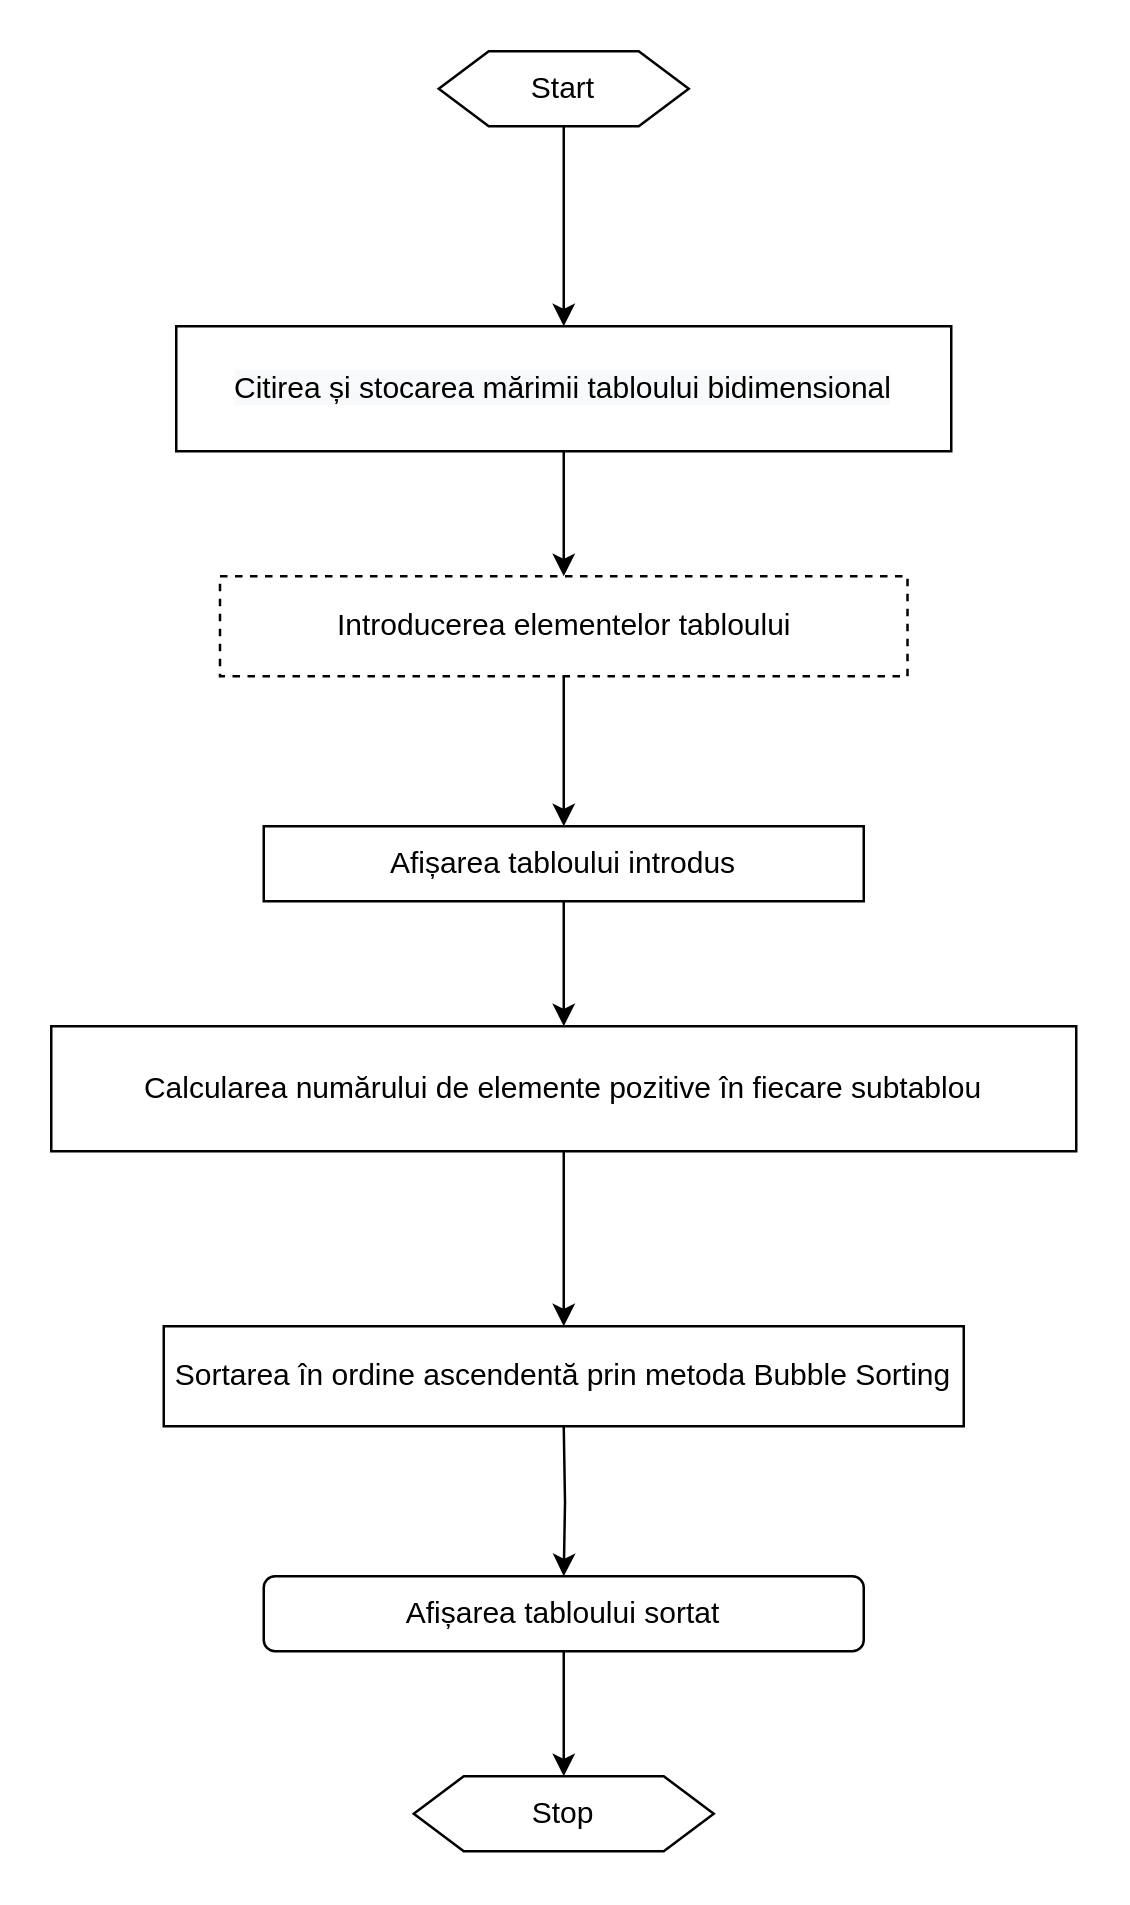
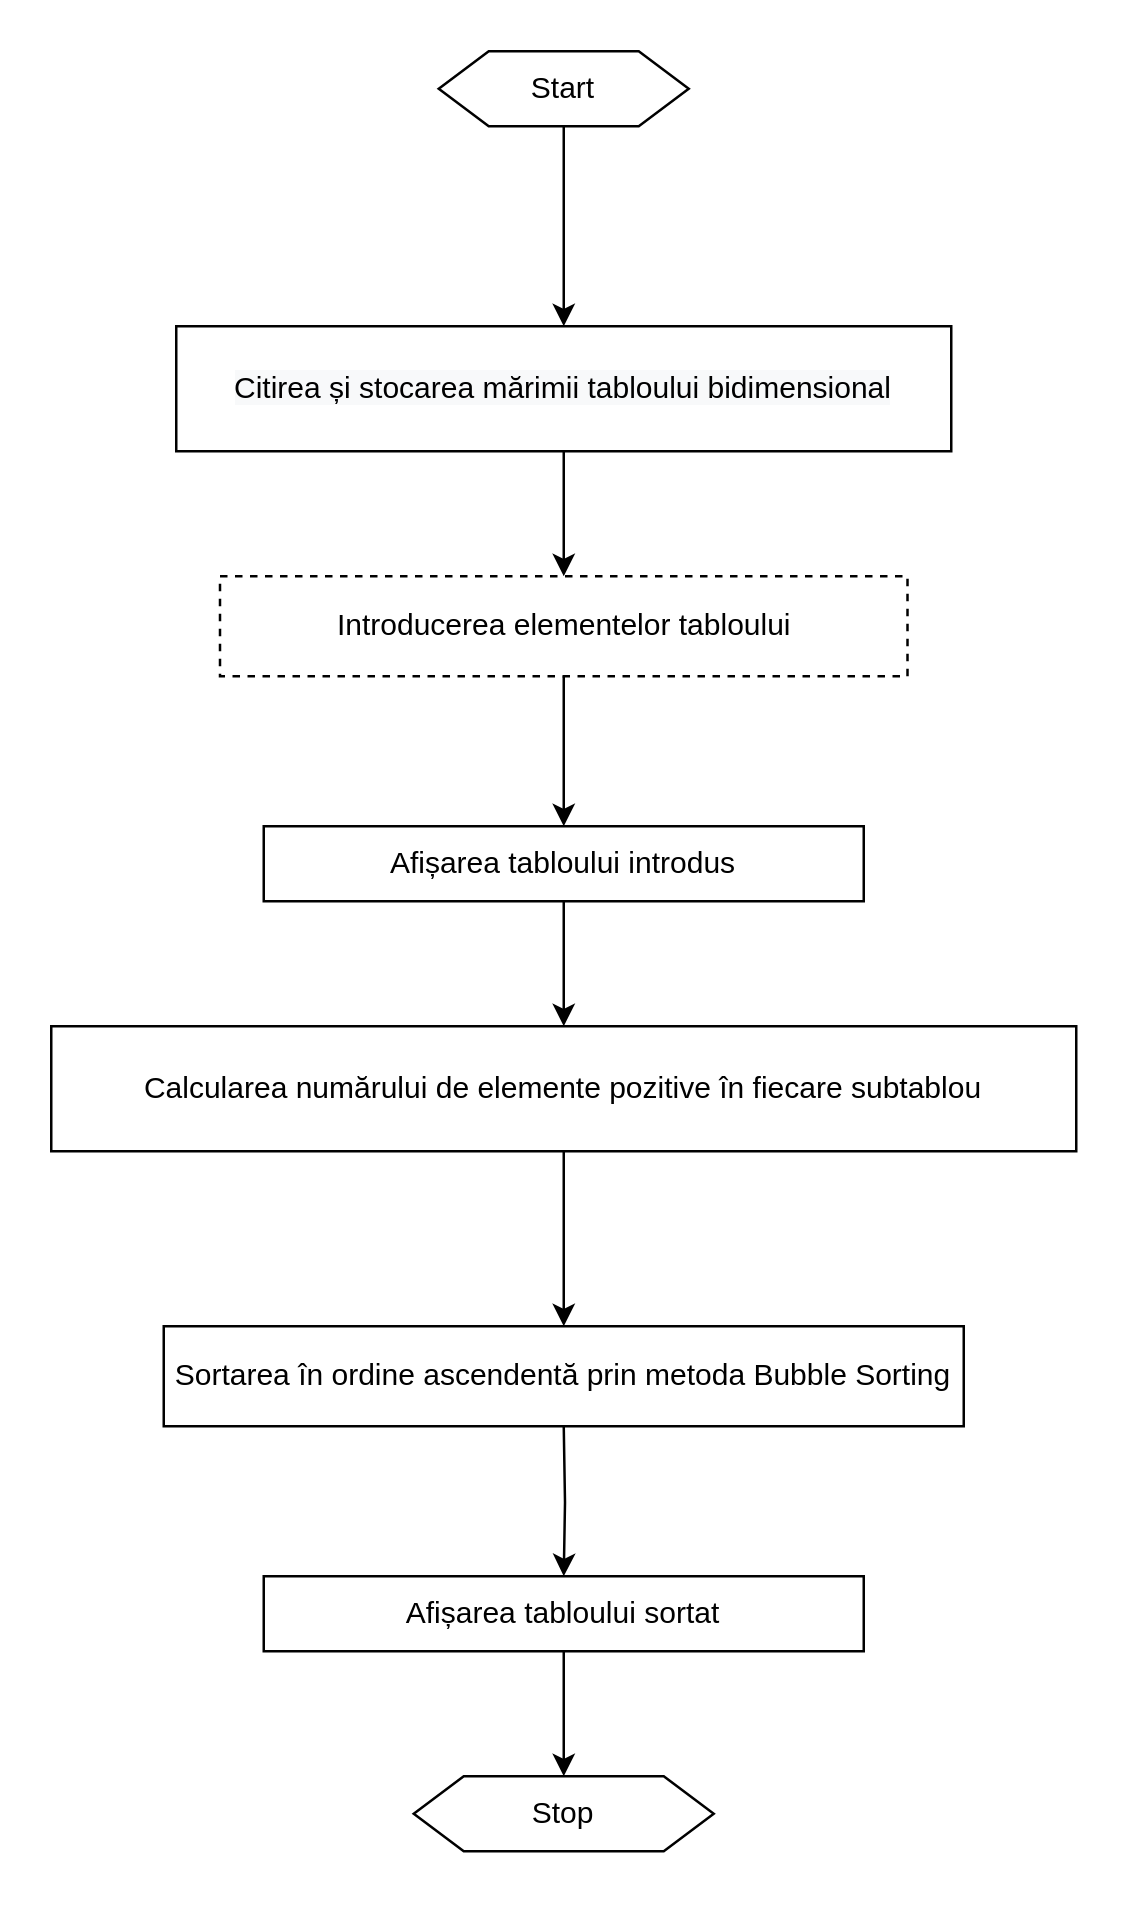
(564, 1614) -> (564, 1614)
